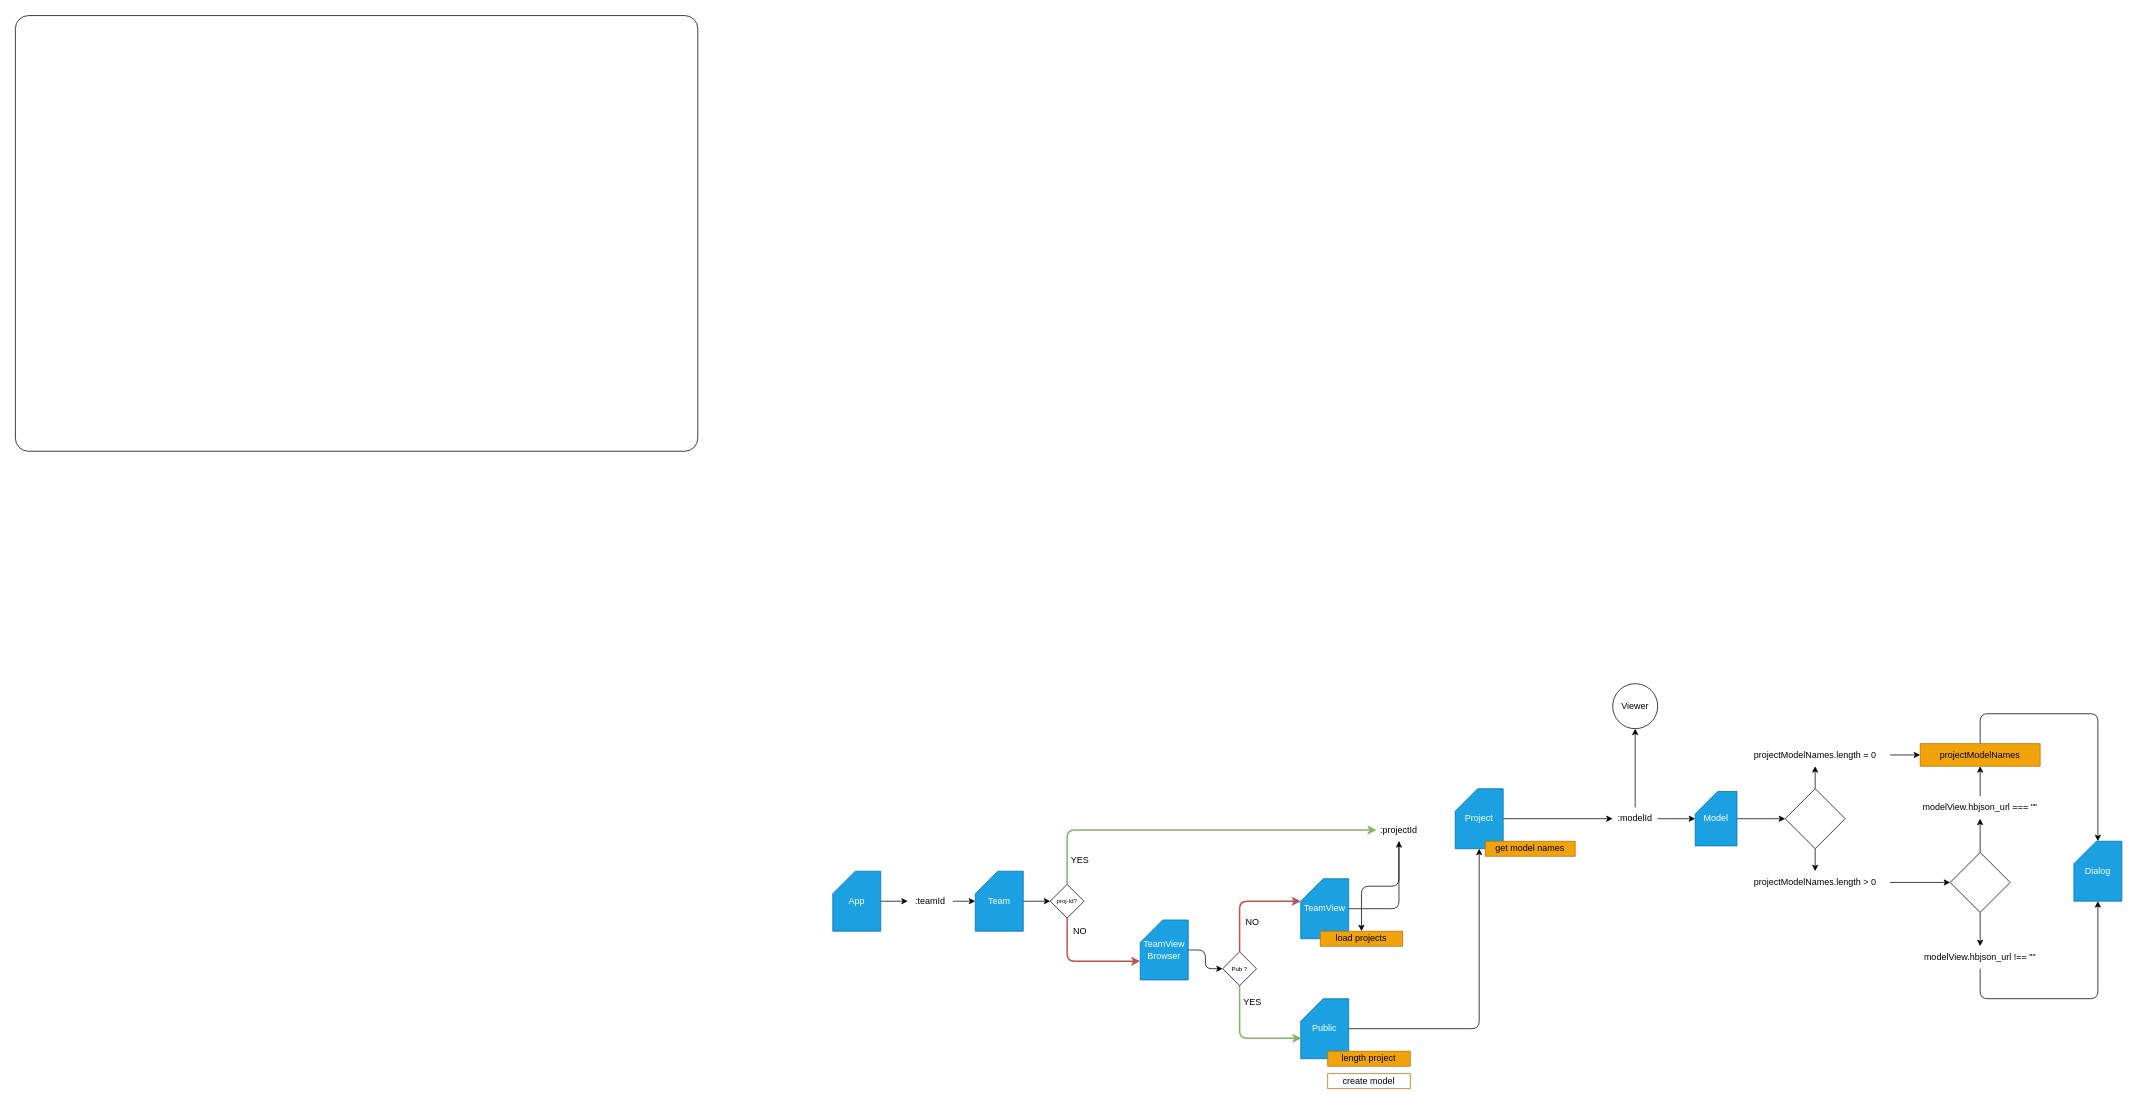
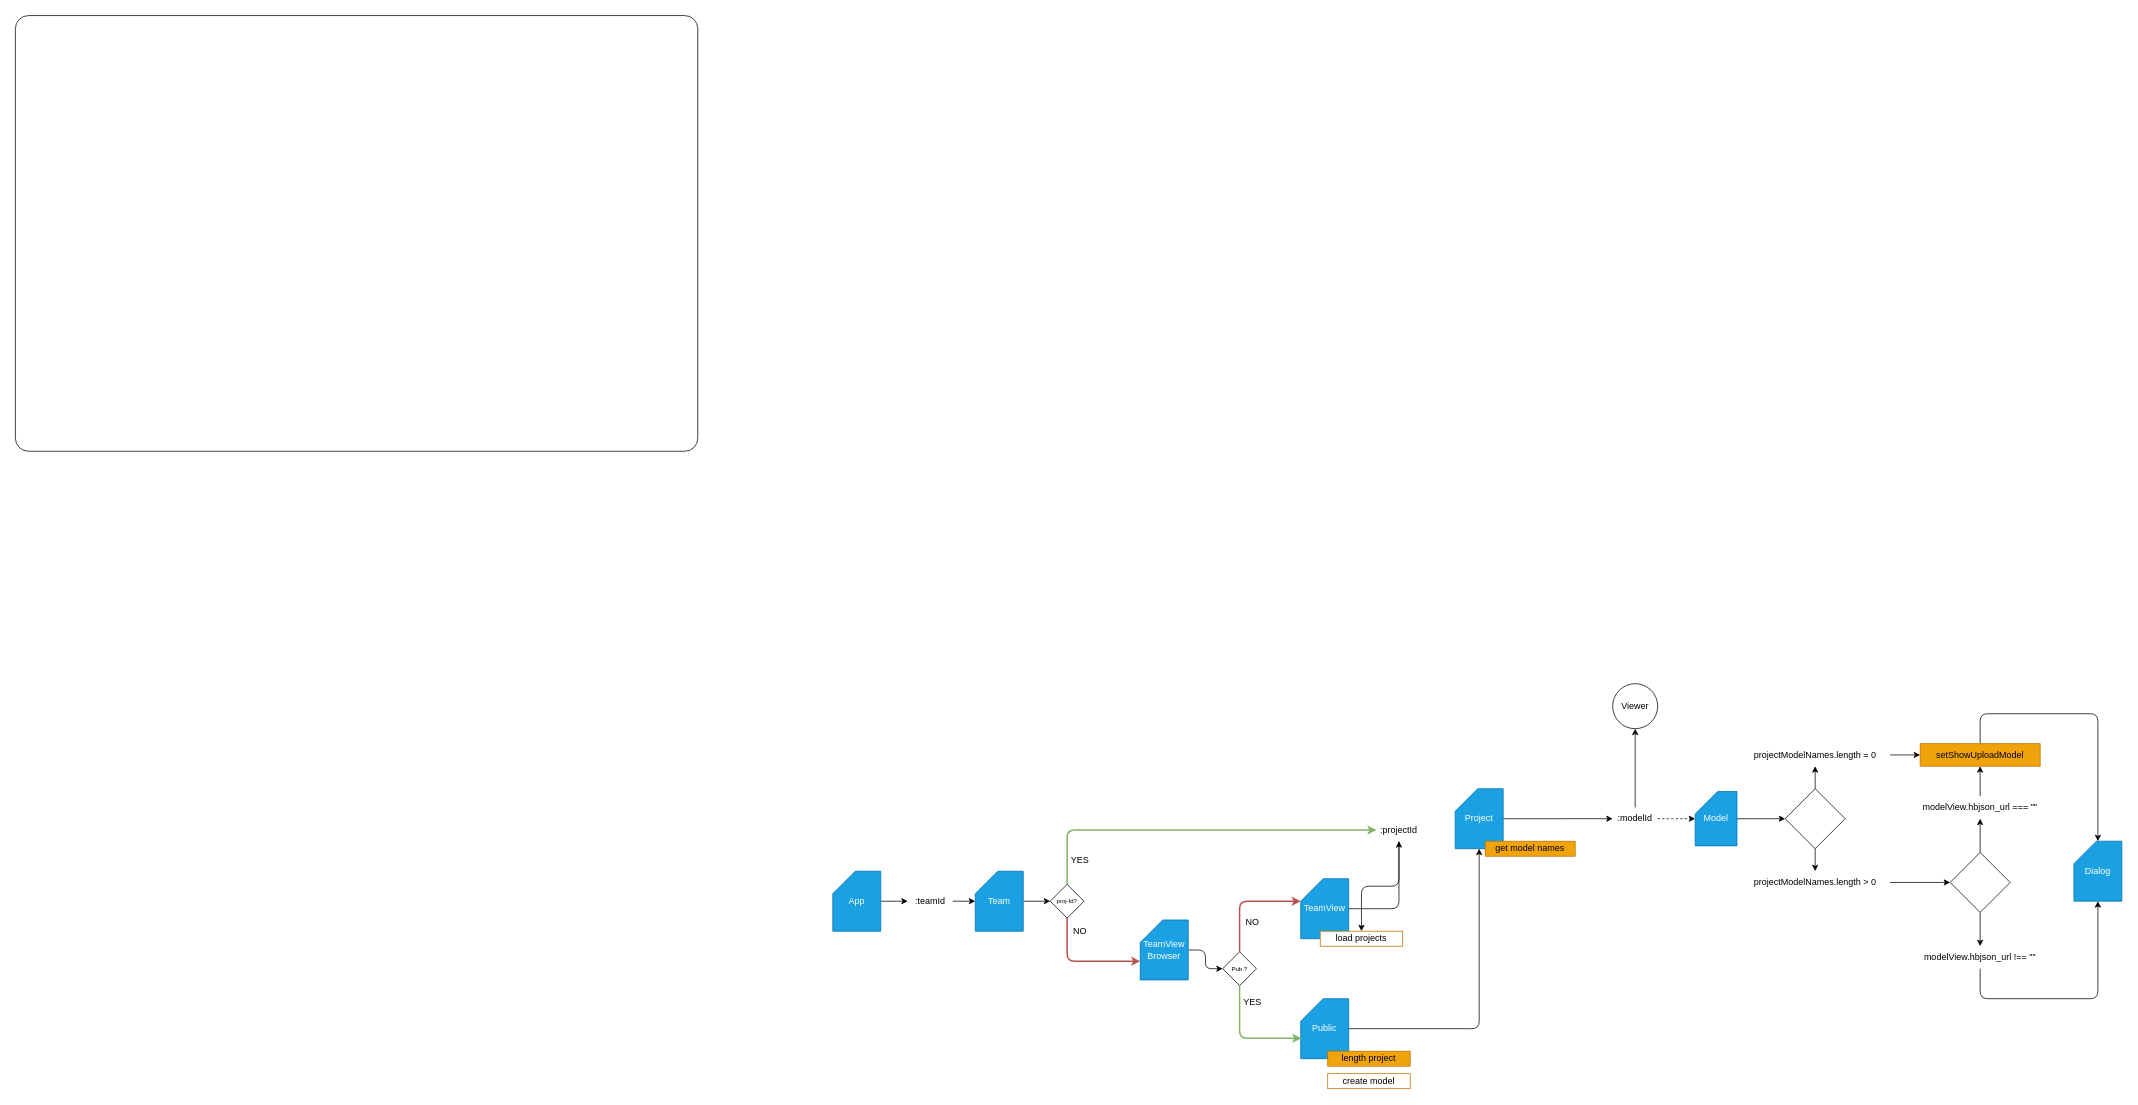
(1980, 755) -> (1980, 755)
(1672, 819) -> (1672, 819)
(1362, 939) -> (1362, 939)
